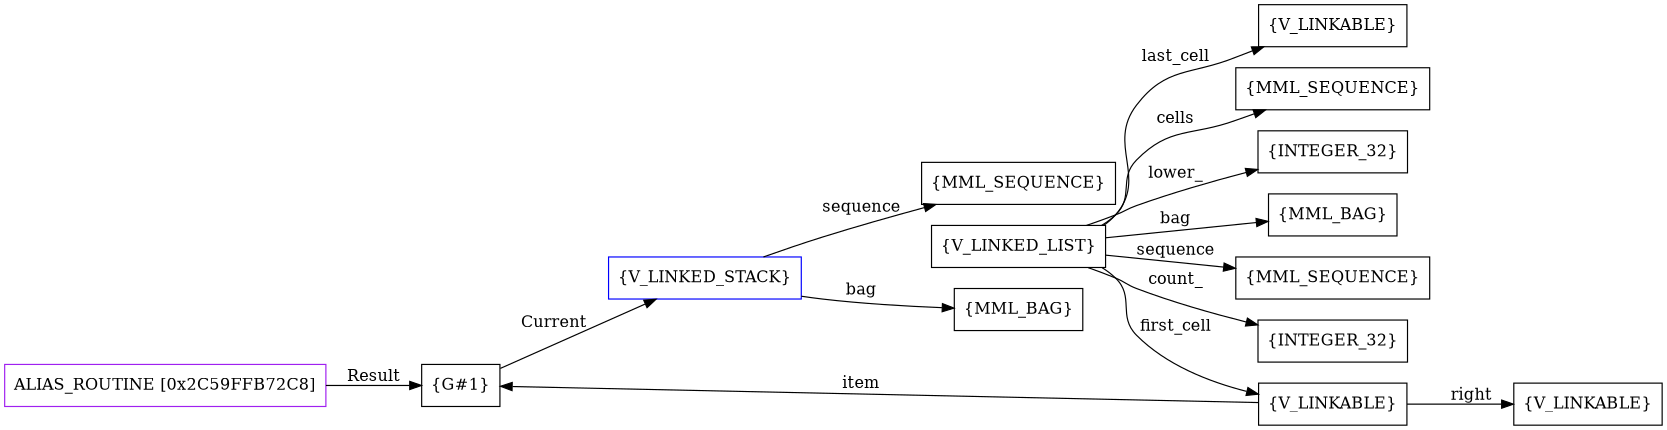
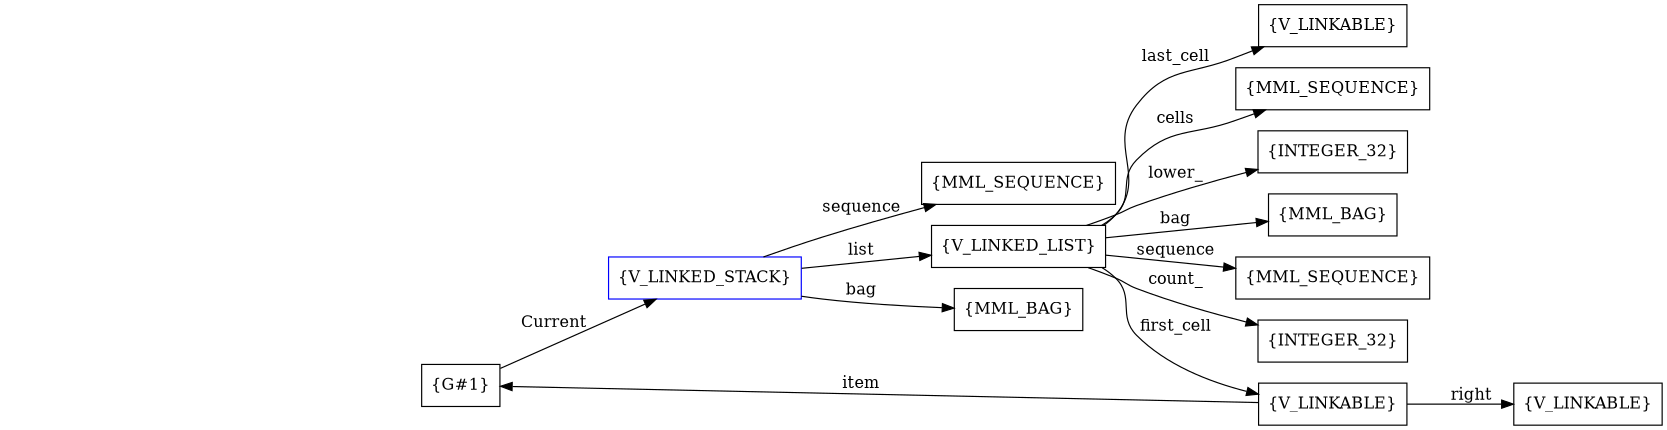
none -> (860, 262)
(165, 385) -> none
